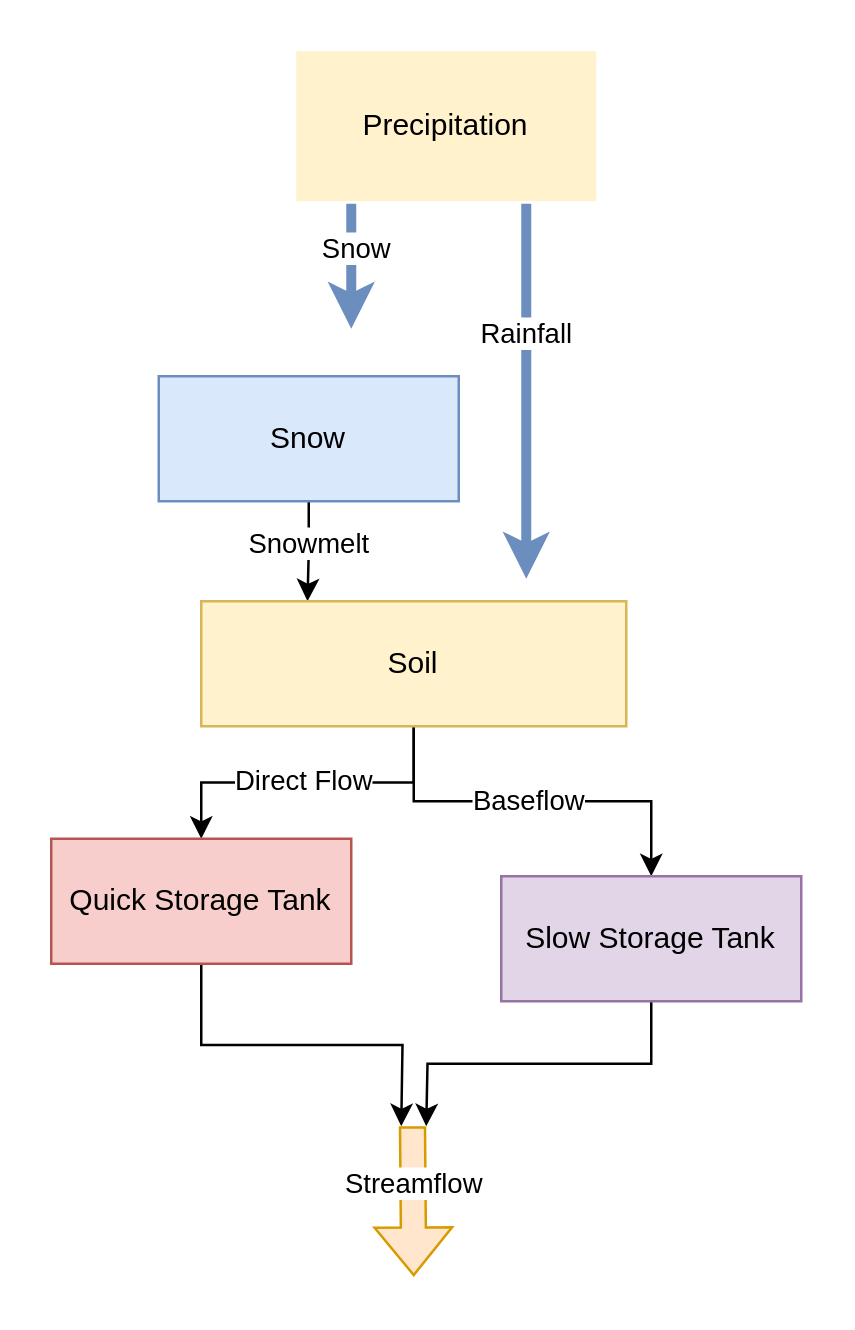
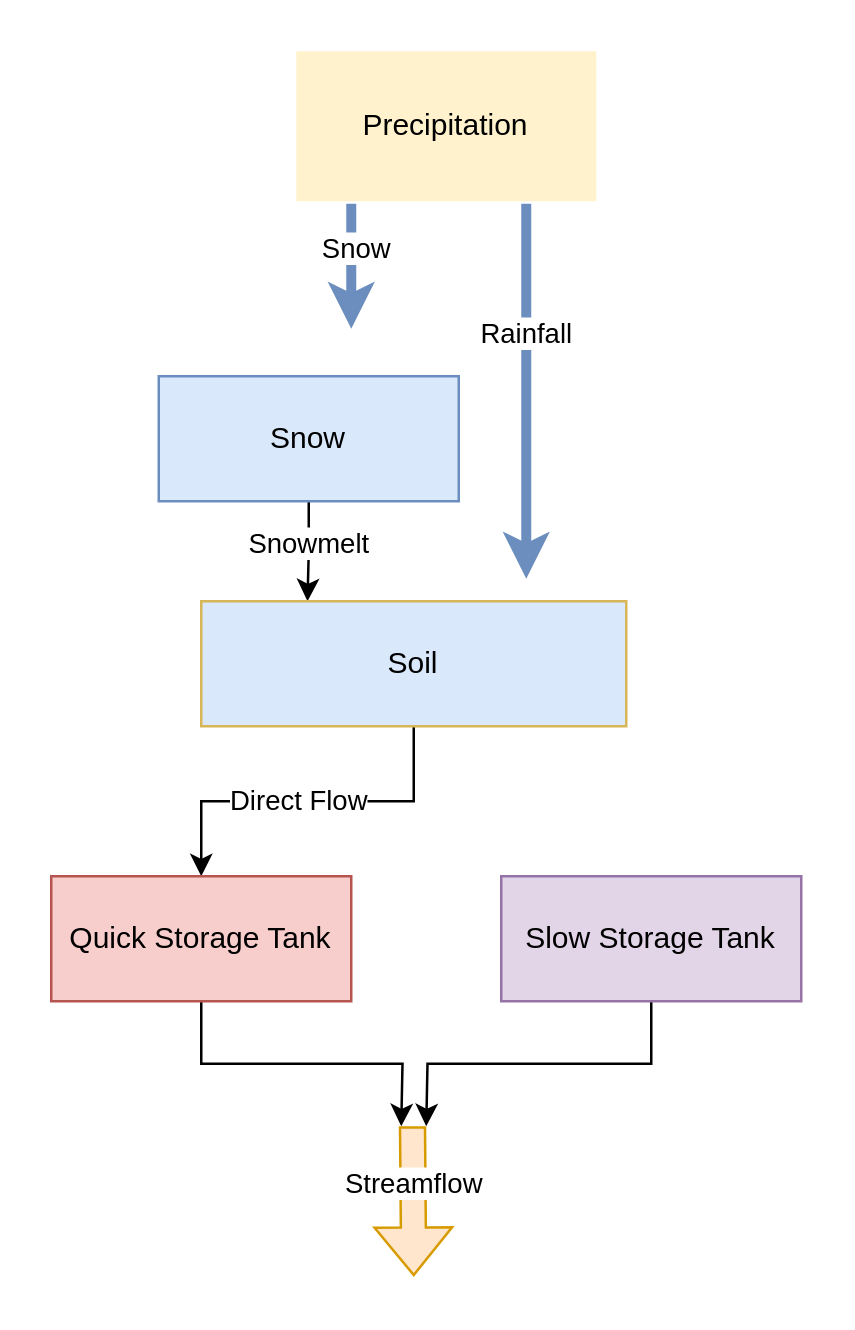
(414, 664) -> (414, 664)
(564, 801) -> none
(201, 901) -> (201, 939)
